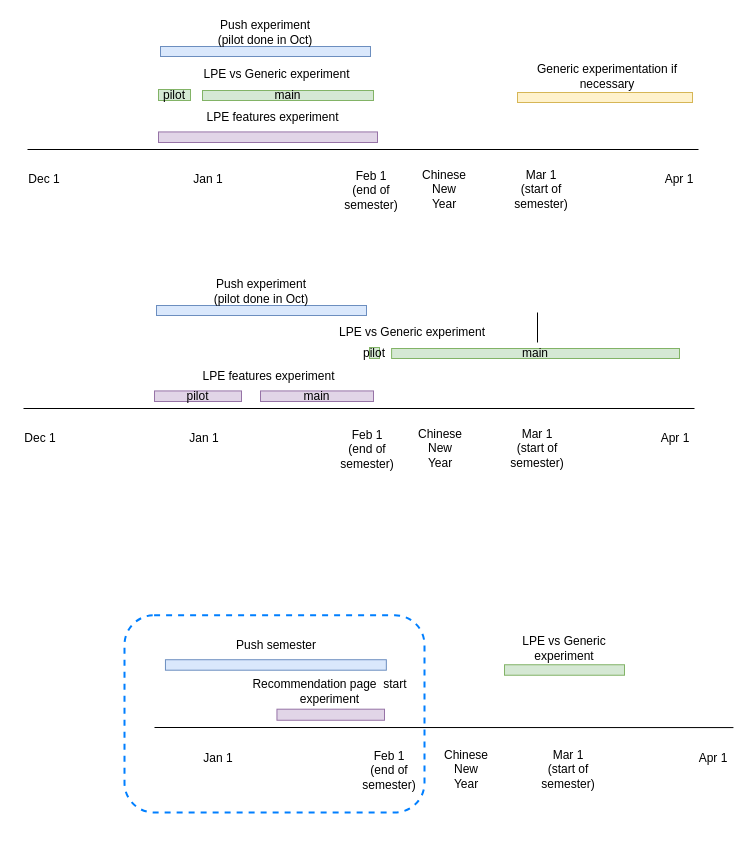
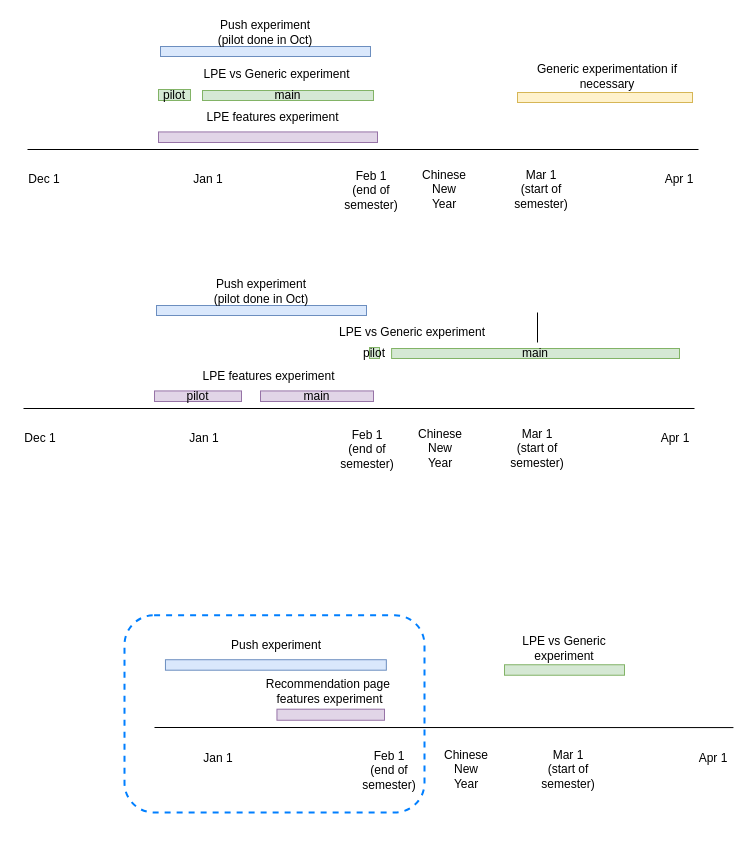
(277, 646) -> (277, 646)
(330, 692) -> (330, 692)
